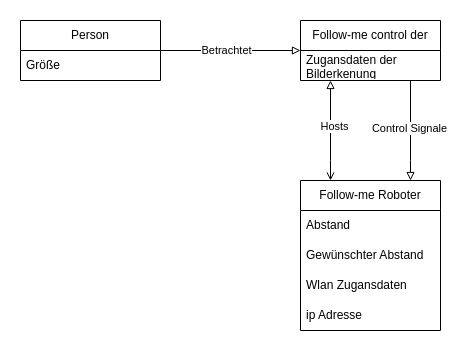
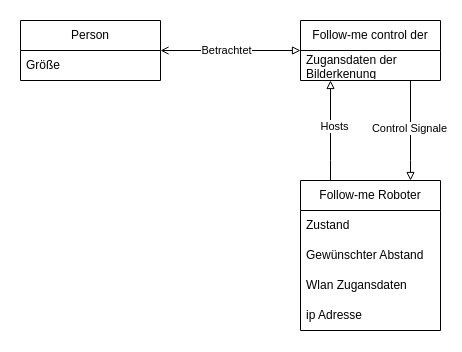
(165, 51) -> (166, 51)
(331, 175) -> (331, 175)
(330, 226) -> (330, 226)
